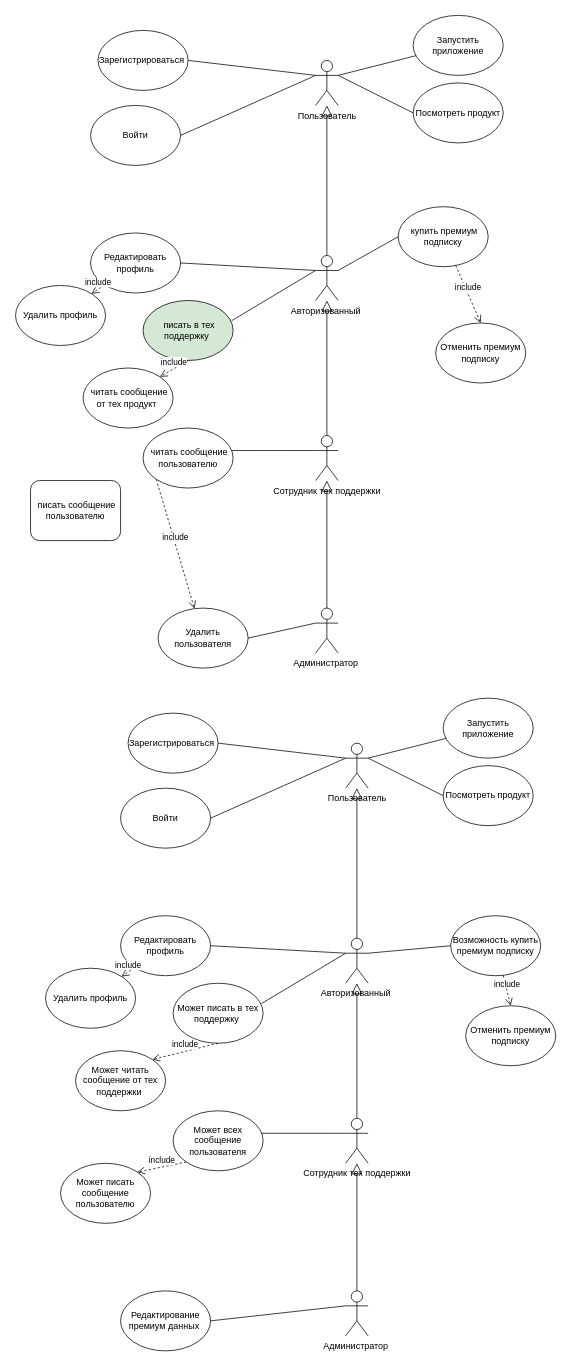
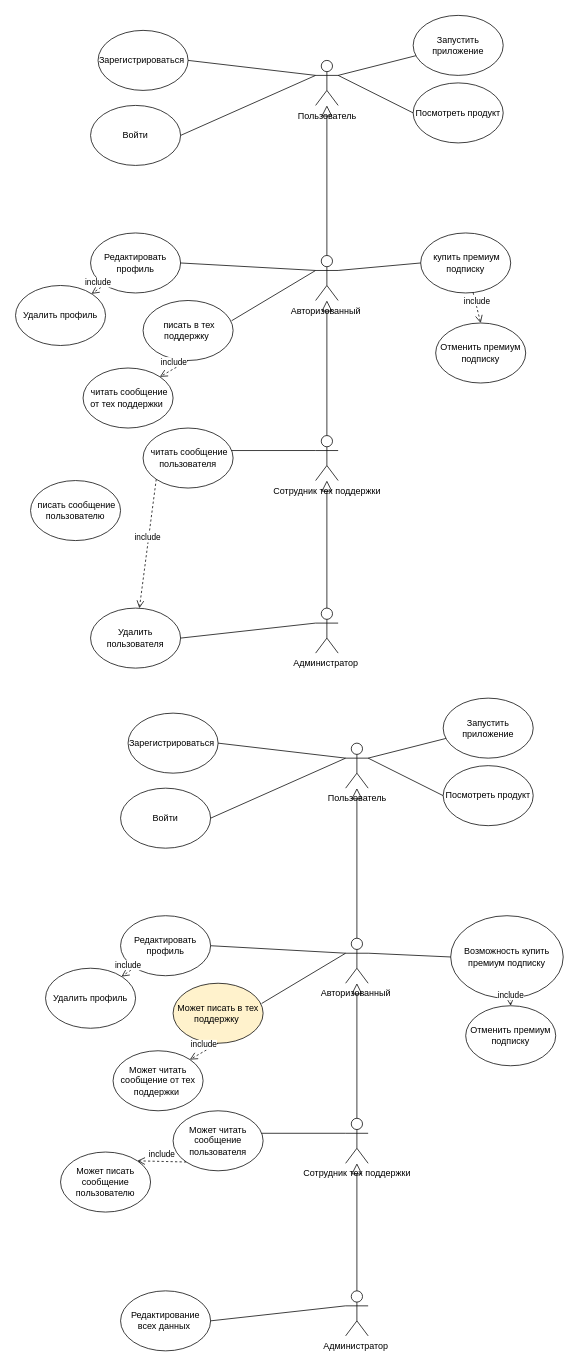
(443, 237) -> (465, 263)
(188, 330) -> (188, 330)
(128, 398) -> (128, 398)
(188, 458) -> (188, 458)
(75, 510) -> (75, 510)
(203, 638) -> (135, 638)
(495, 945) -> (507, 957)
(218, 1013) -> (218, 1013)
(120, 1080) -> (158, 1080)
(218, 1140) -> (218, 1140)
(105, 1193) -> (105, 1182)
(165, 1320) -> (165, 1320)
